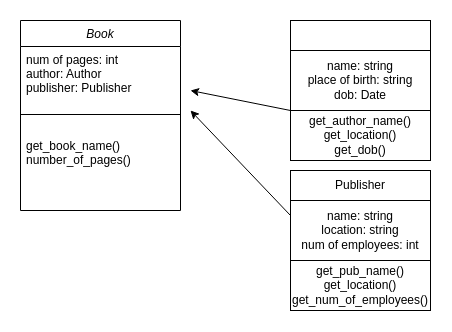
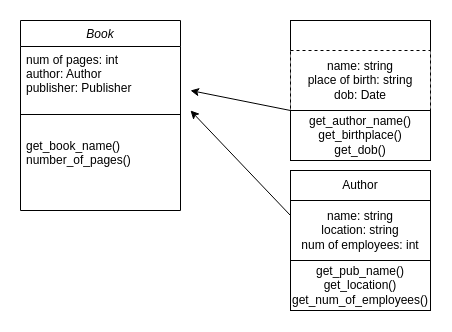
(361, 81) -> (361, 81)
(361, 136) -> (361, 136)
(361, 186) -> (361, 186)
